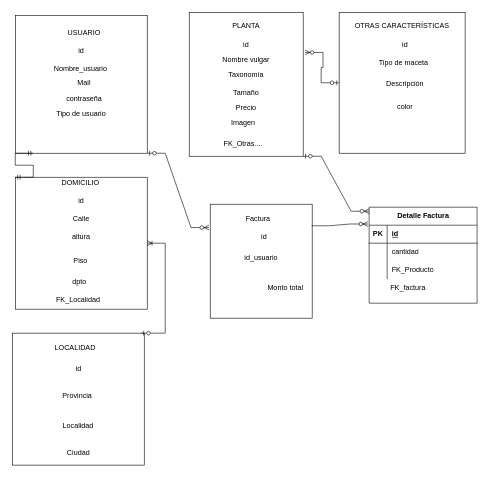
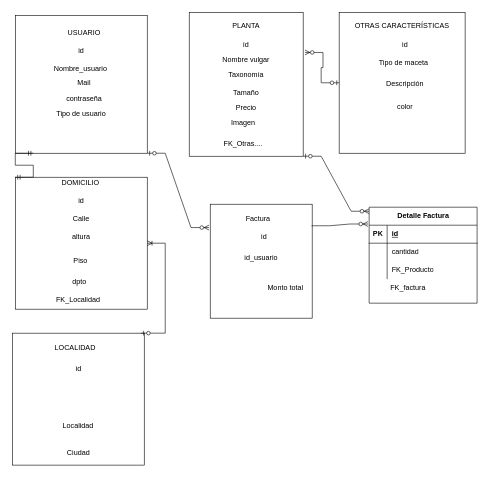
(77, 396) -> none
